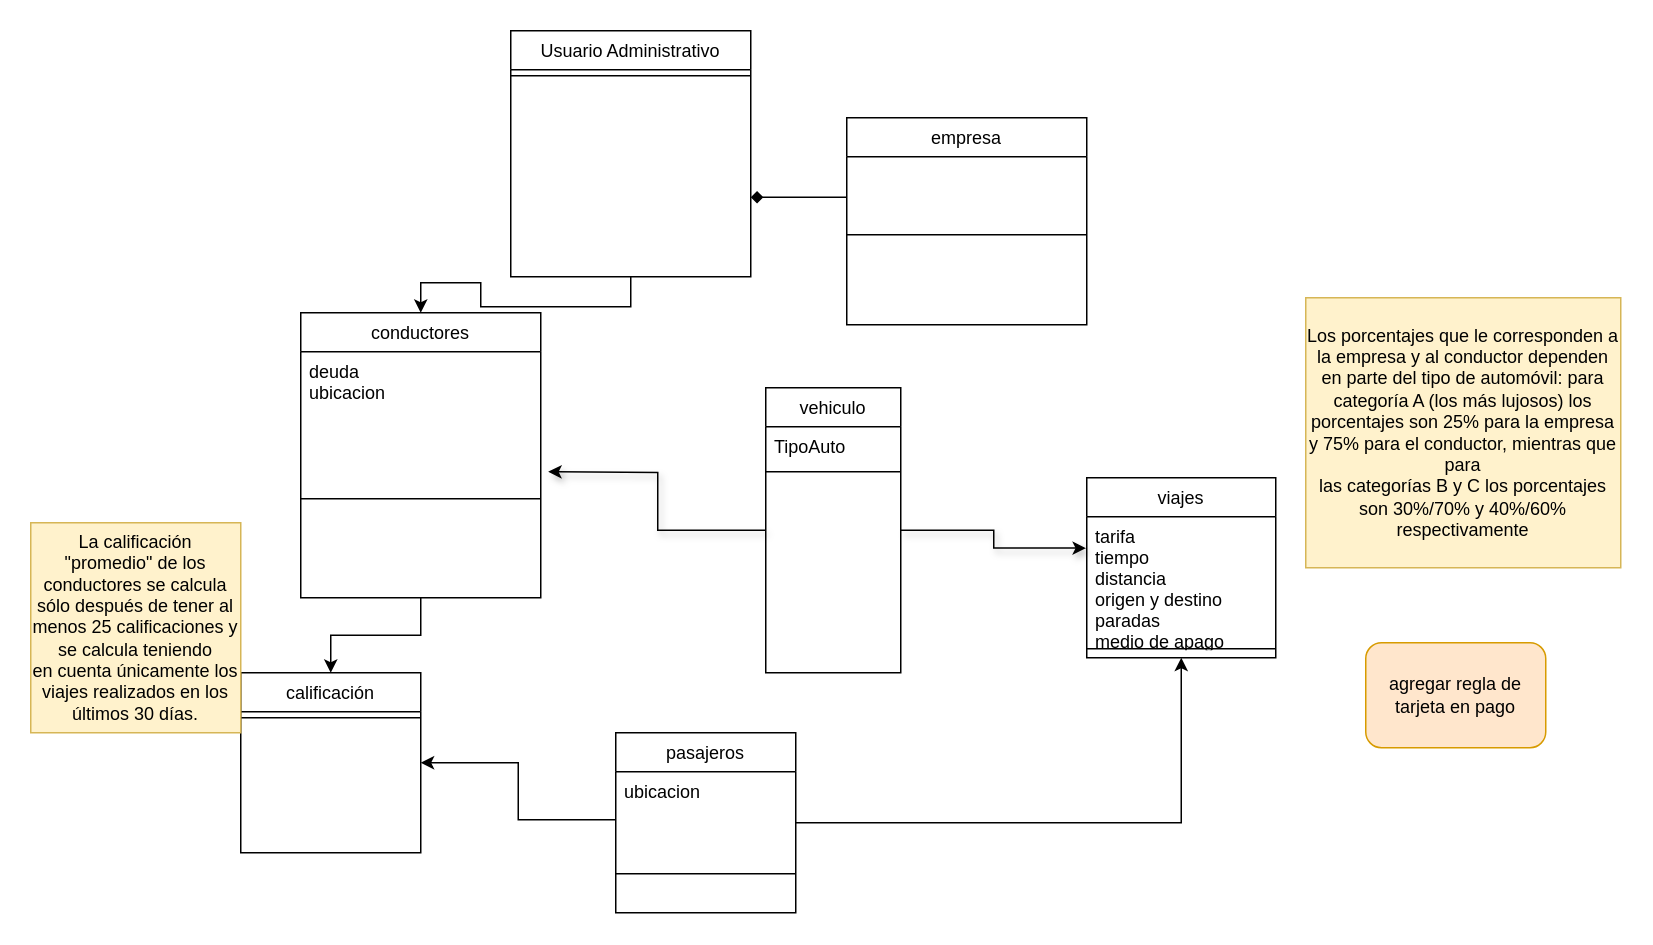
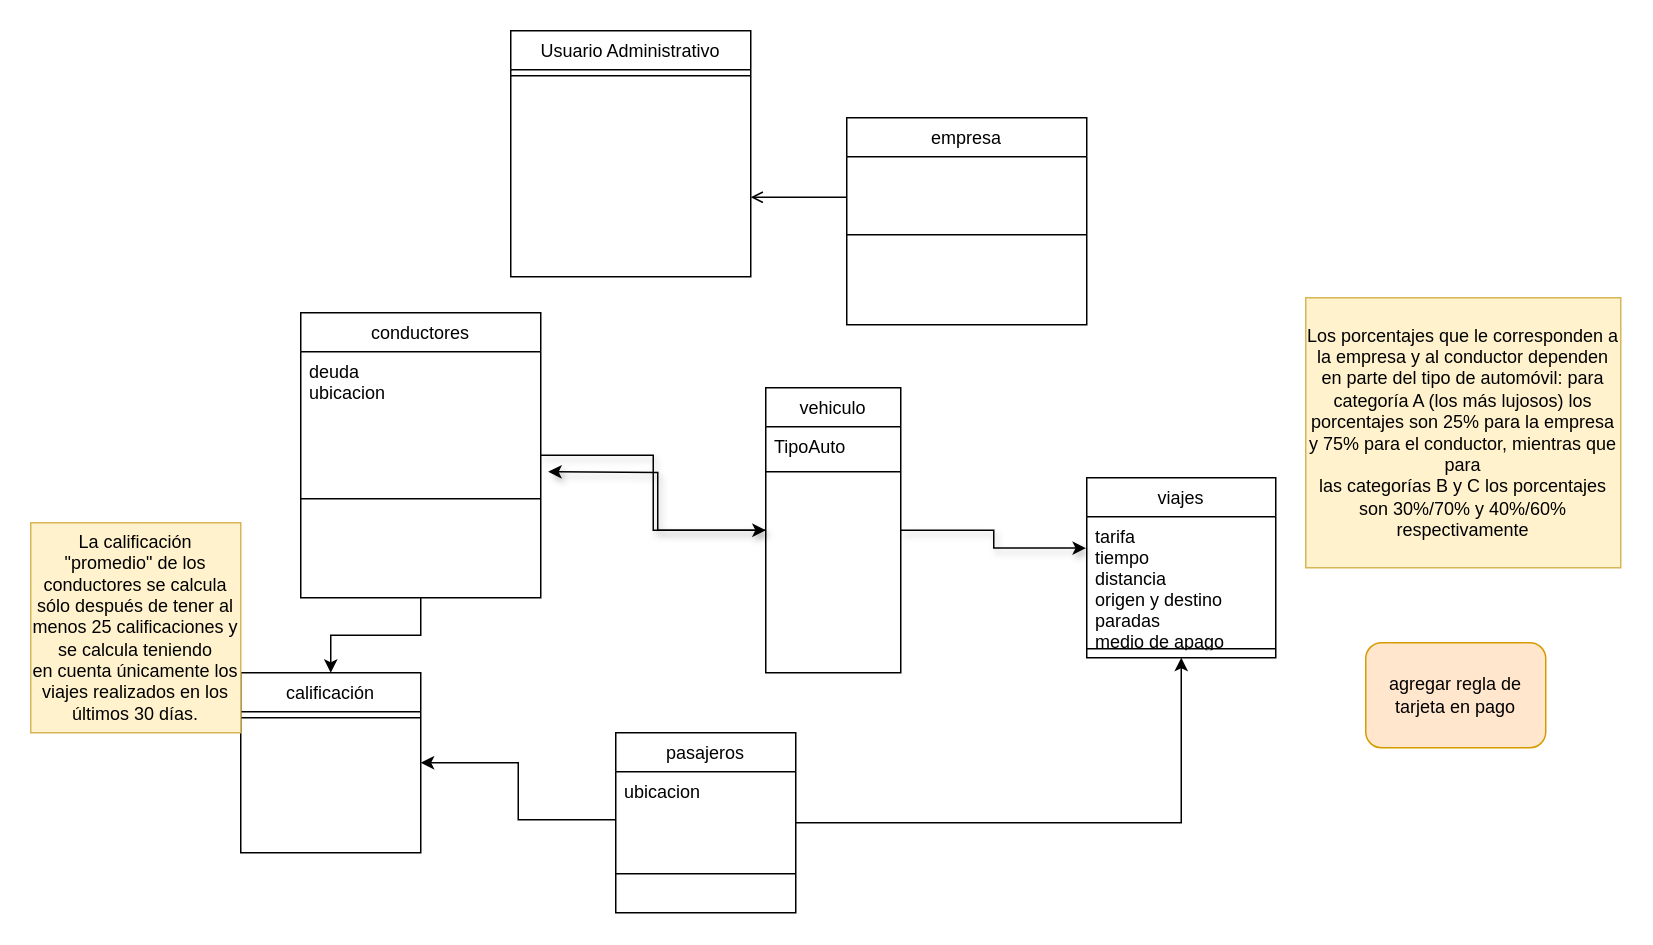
(763, 197) -> (759, 197)
(518, 307) -> none
none -> (635, 455)
